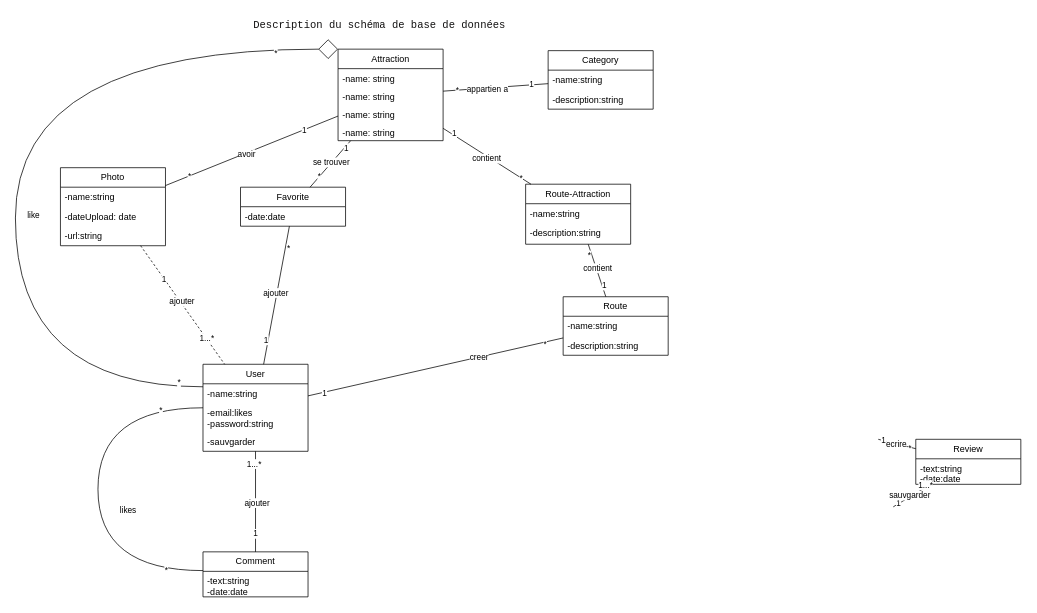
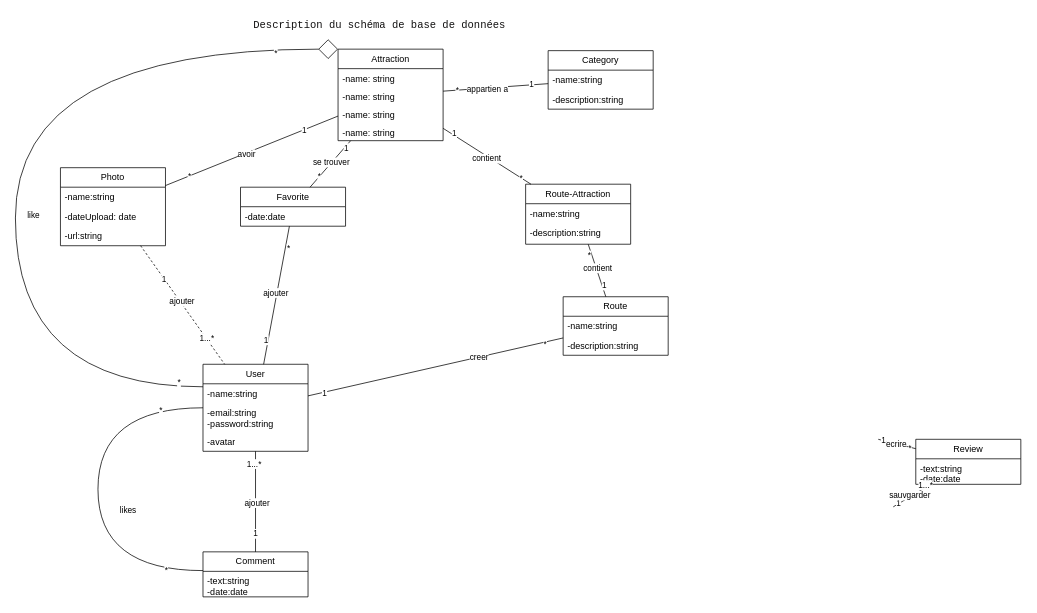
(245, 419) -> (245, 419)
(235, 442) -> (225, 442)
